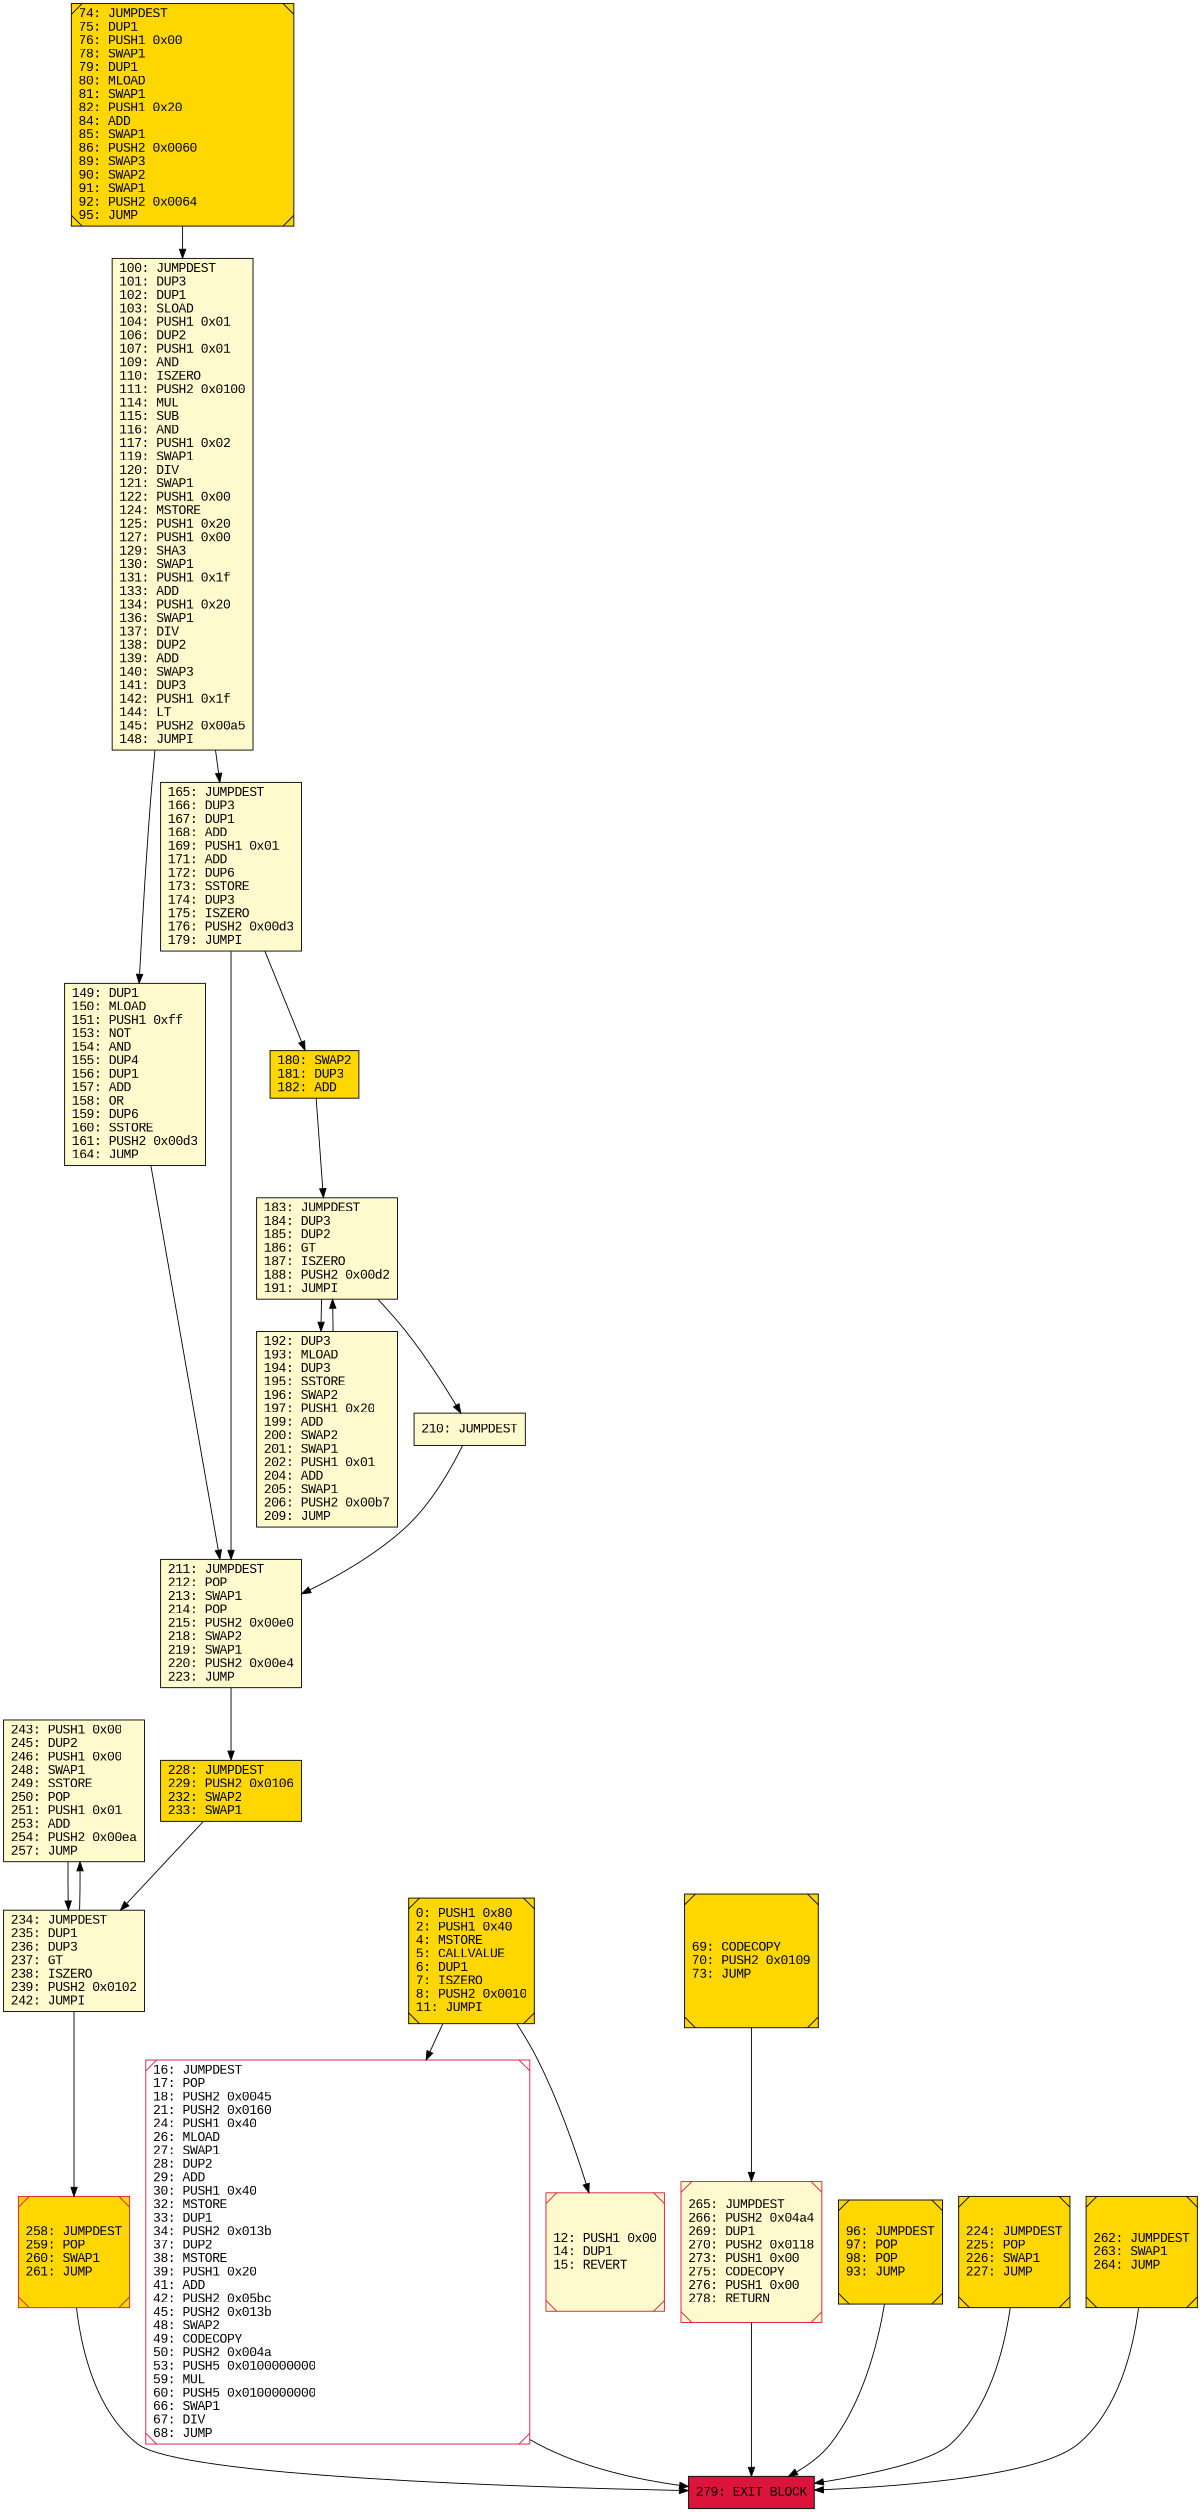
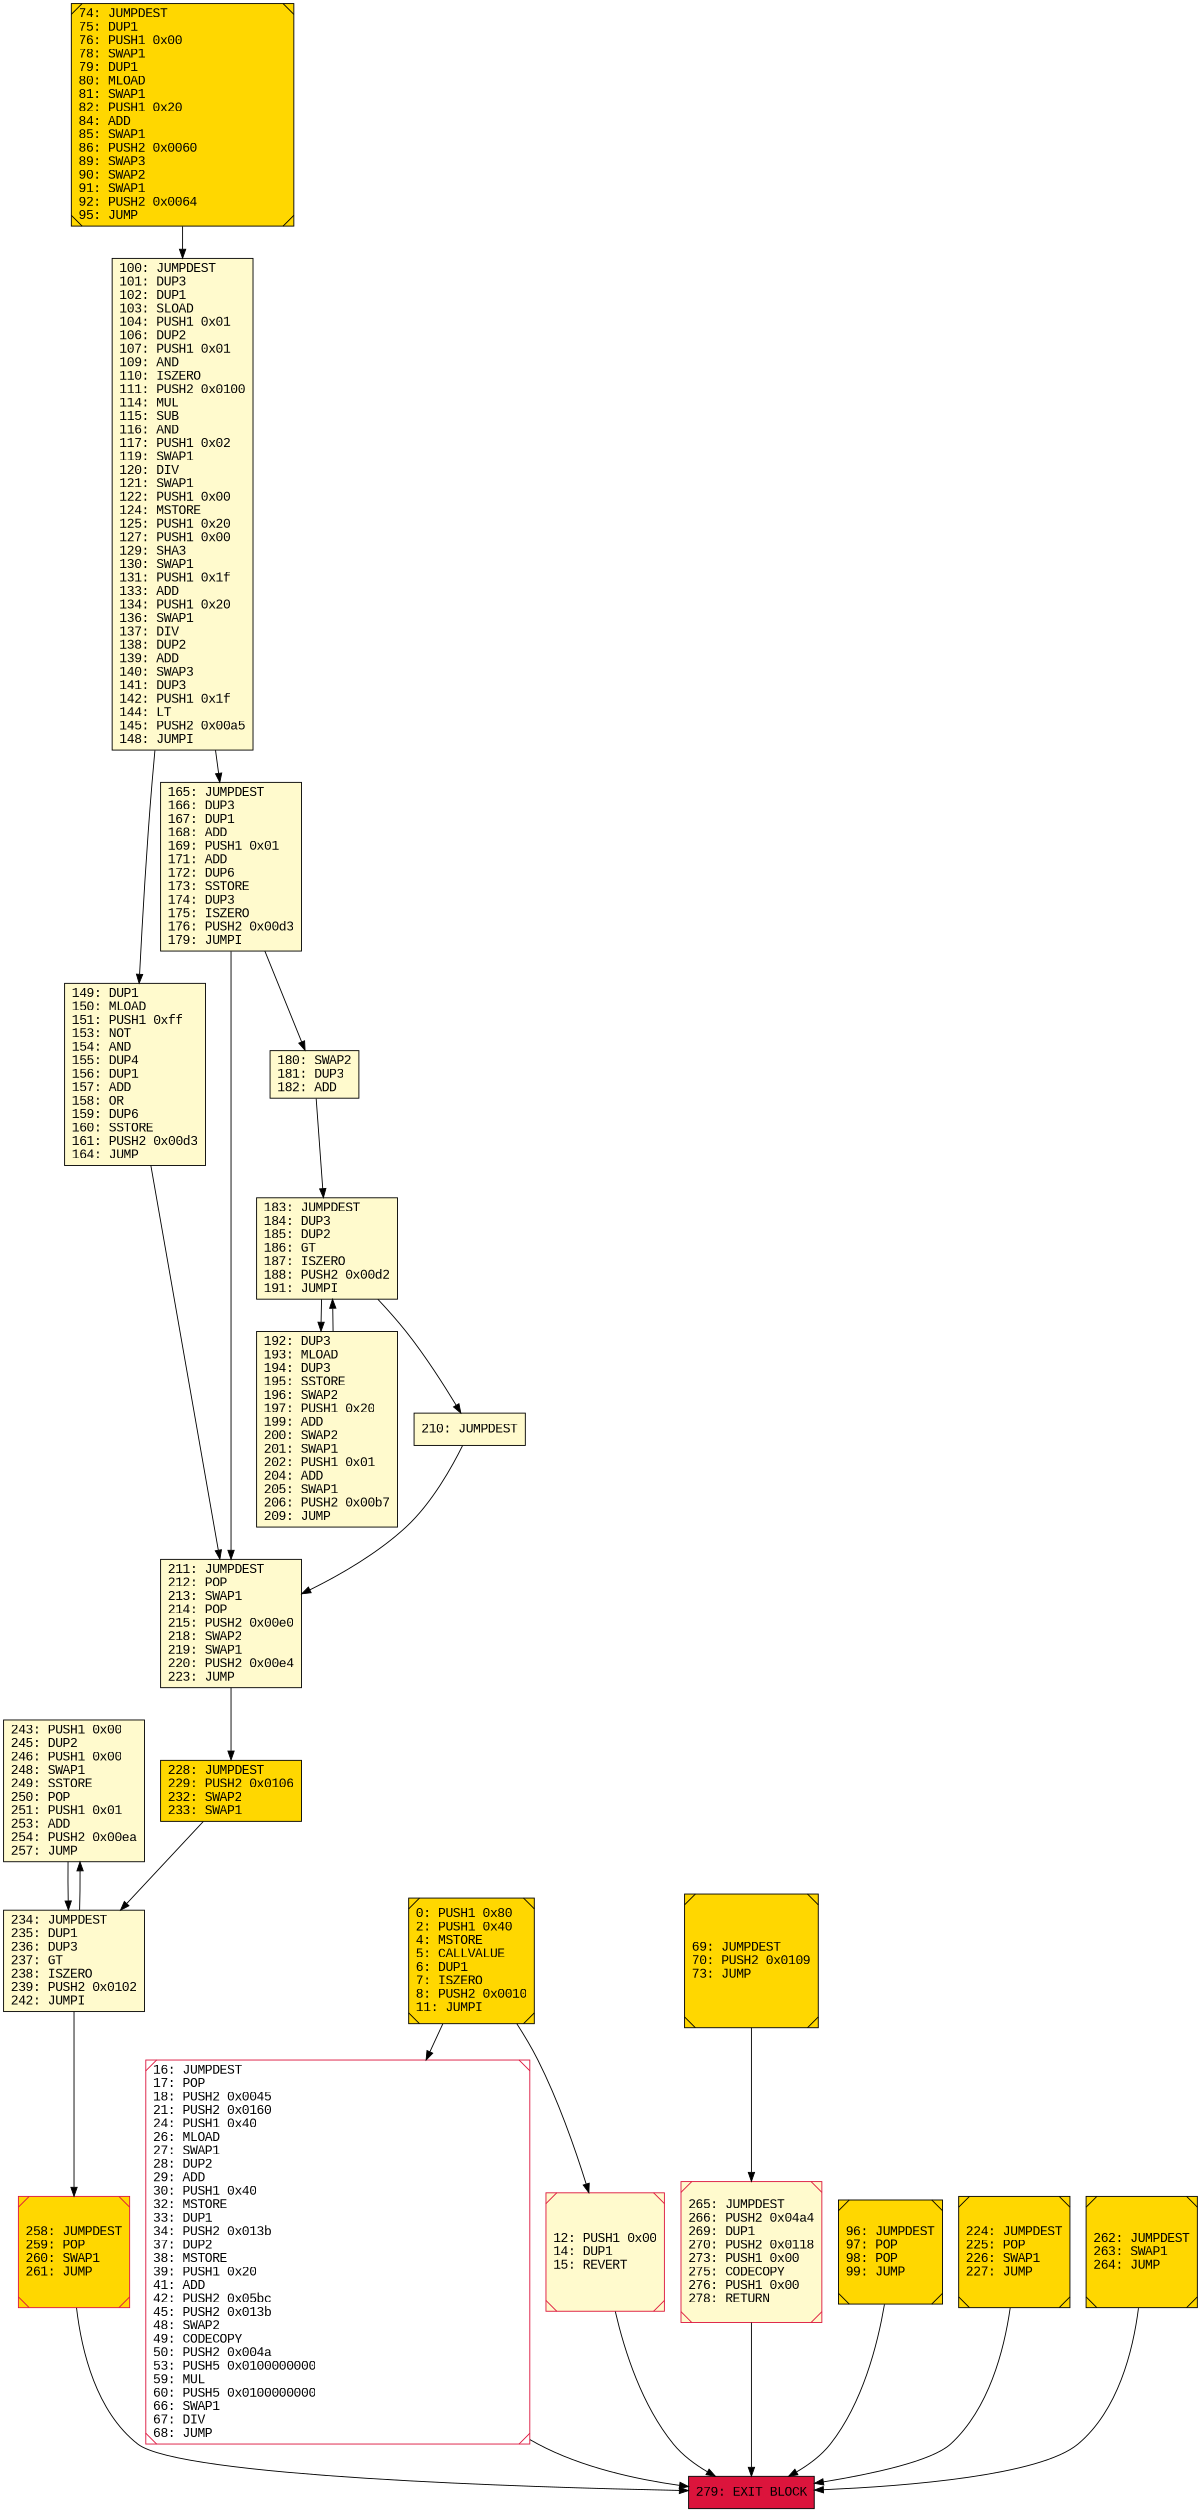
(314, 1074) -> (314, 1074)
(751, 1961) -> (751, 1961)
(890, 2252) -> (890, 2252)
none -> (646, 2401)
